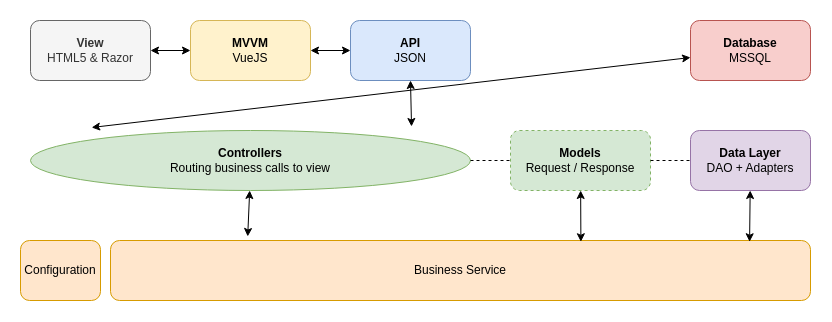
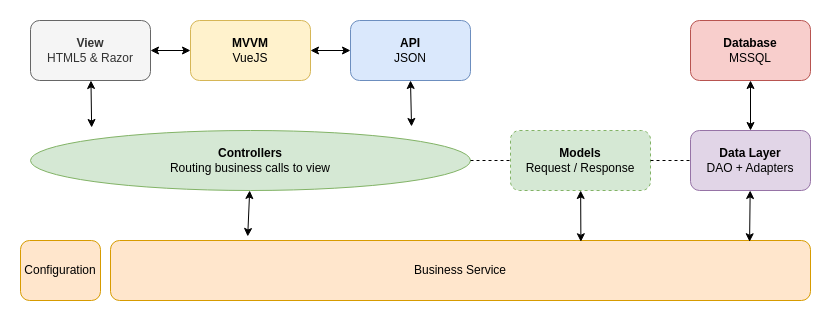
(391, 93) -> (91, 104)
none -> (751, 106)
